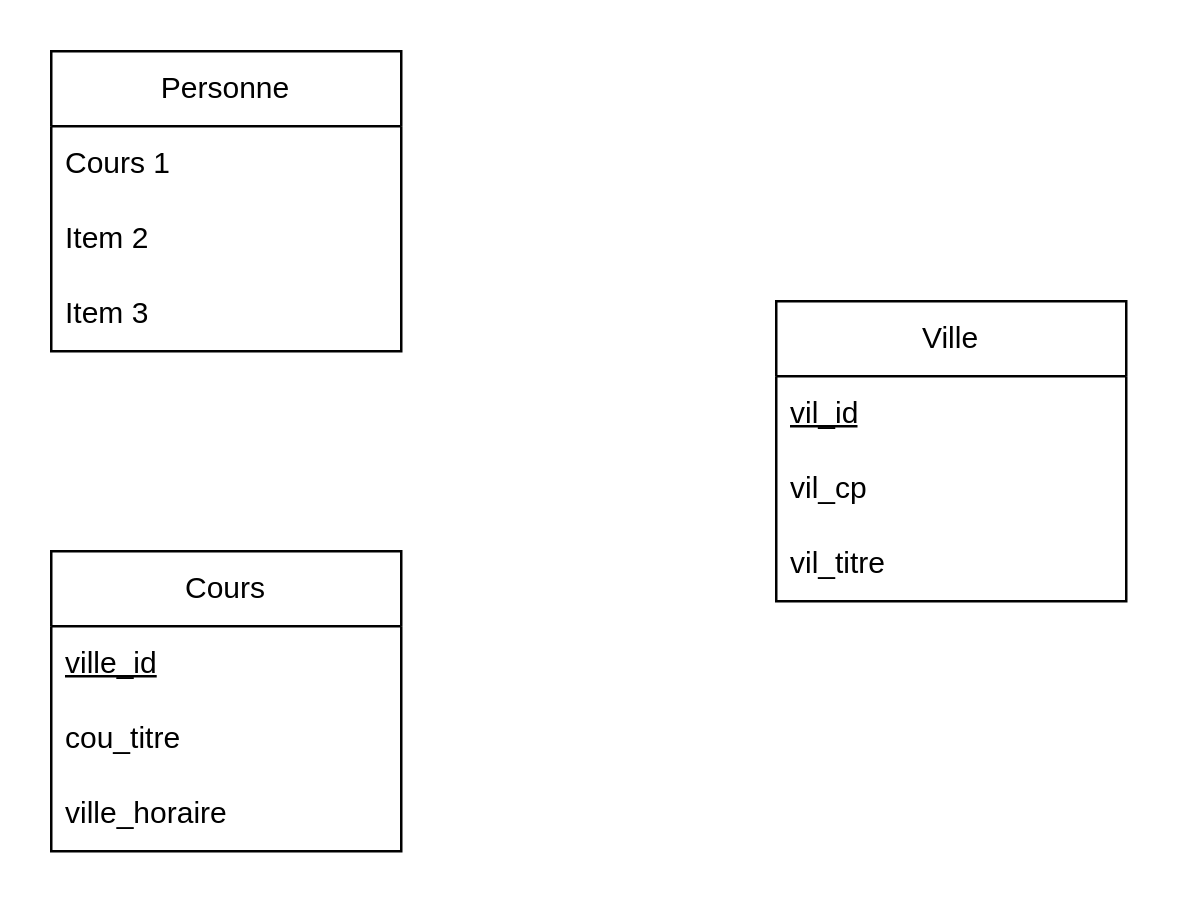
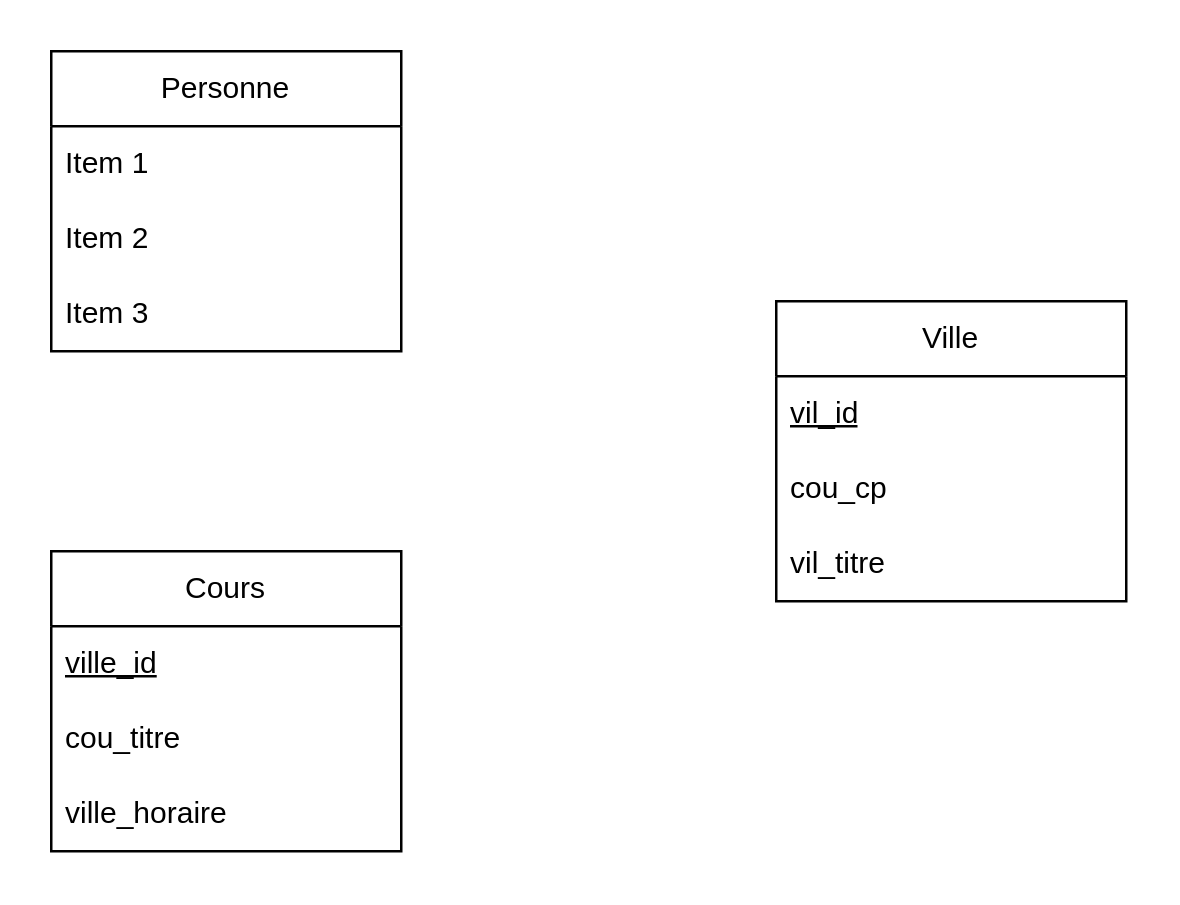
(121, 164) -> (113, 164)
(834, 489) -> (842, 489)
